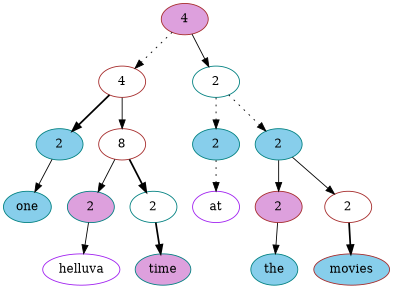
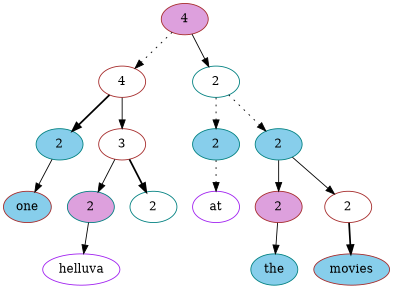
(122, 144) -> (122, 144)
(27, 207) -> (27, 207)
(163, 270) -> none
